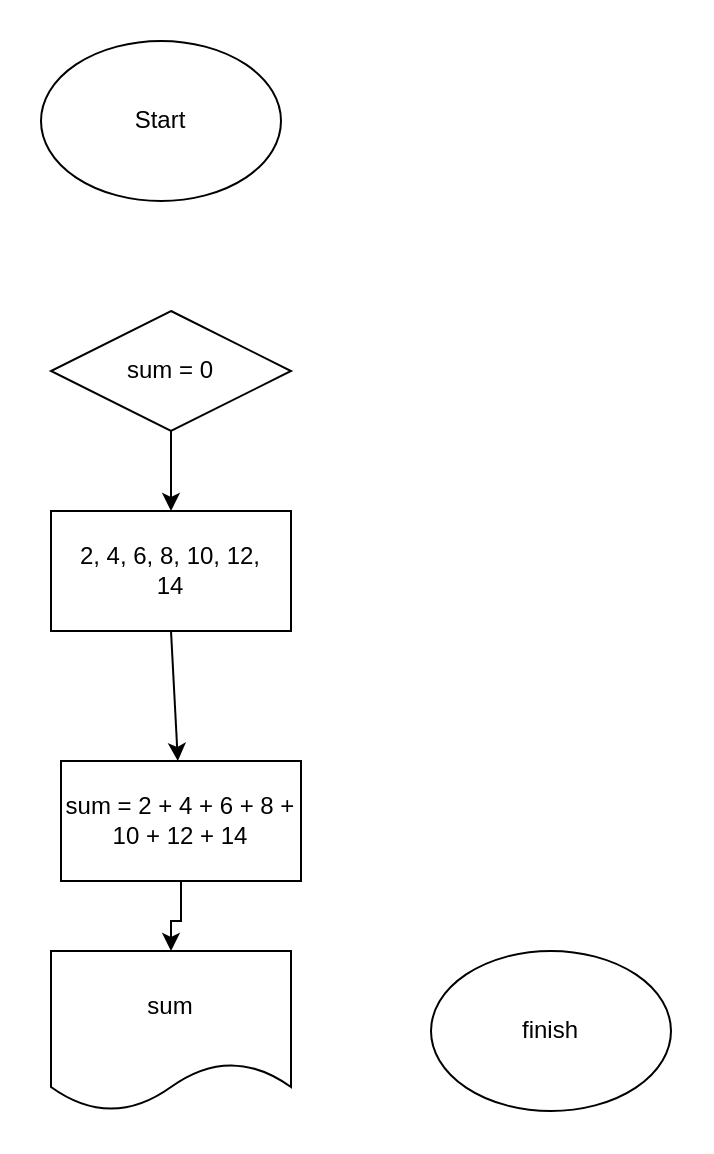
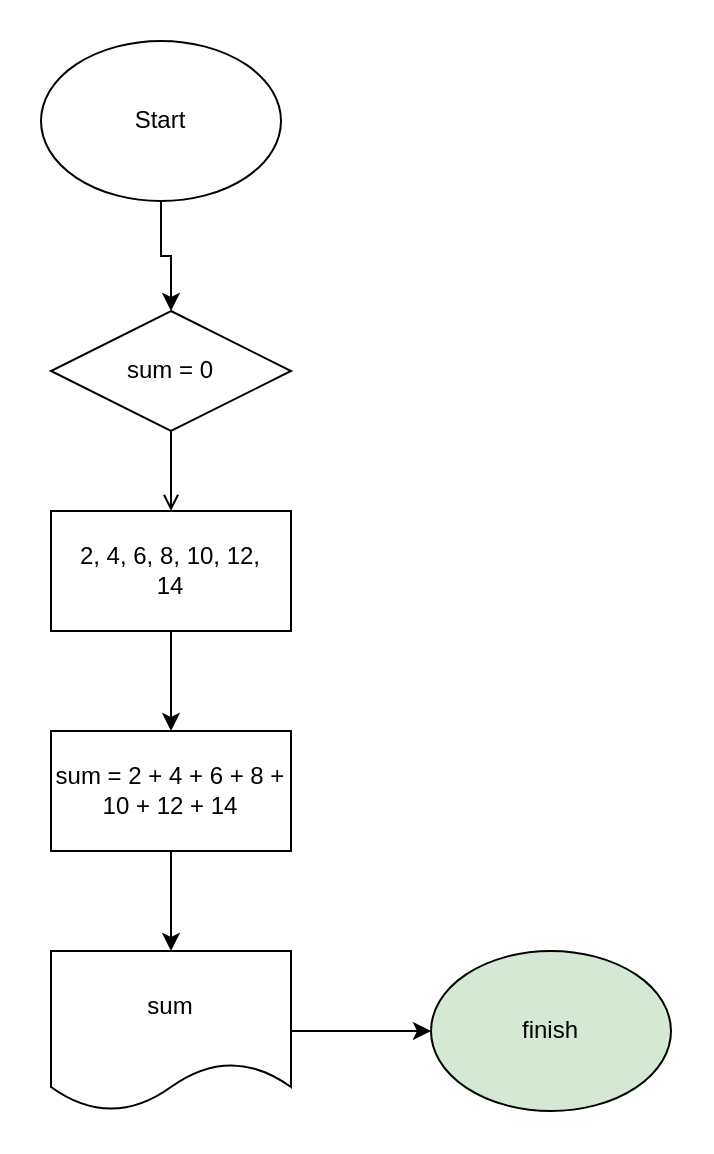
none -> (161, 254)
(171, 496) -> (171, 498)
(181, 821) -> (171, 791)
none -> (354, 1031)
(551, 1031) -> (551, 1031)
